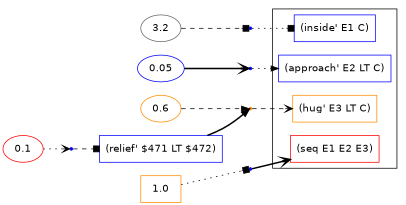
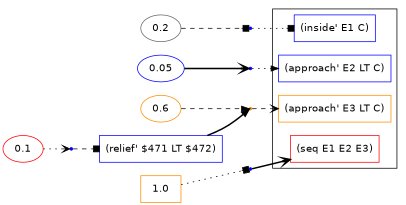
(161, 28) -> (161, 28)
(335, 109) -> (335, 109)
